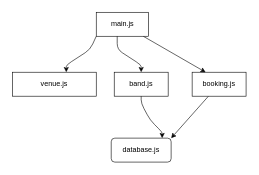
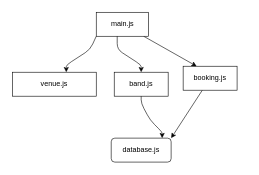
(219, 84) -> (210, 78)
